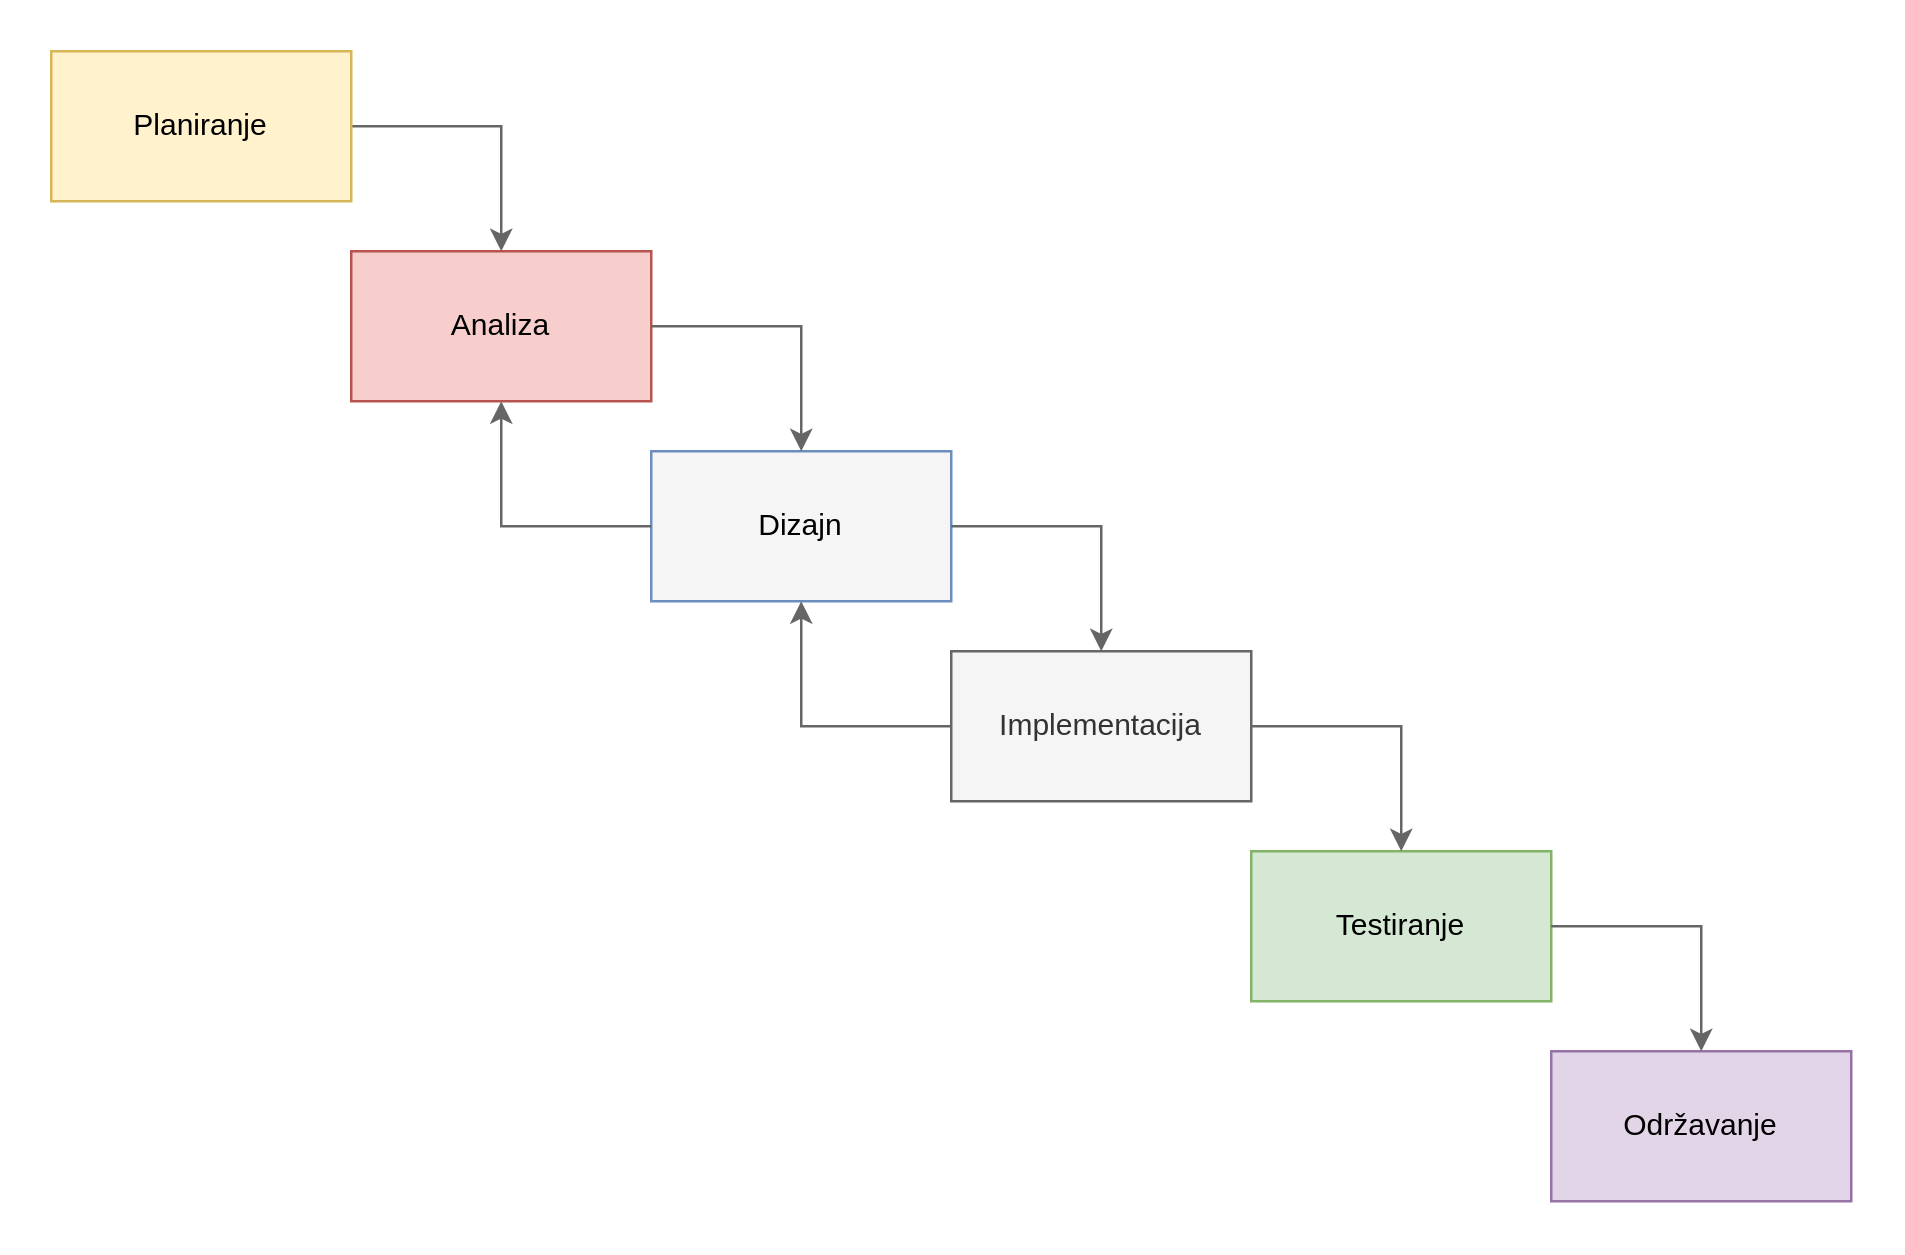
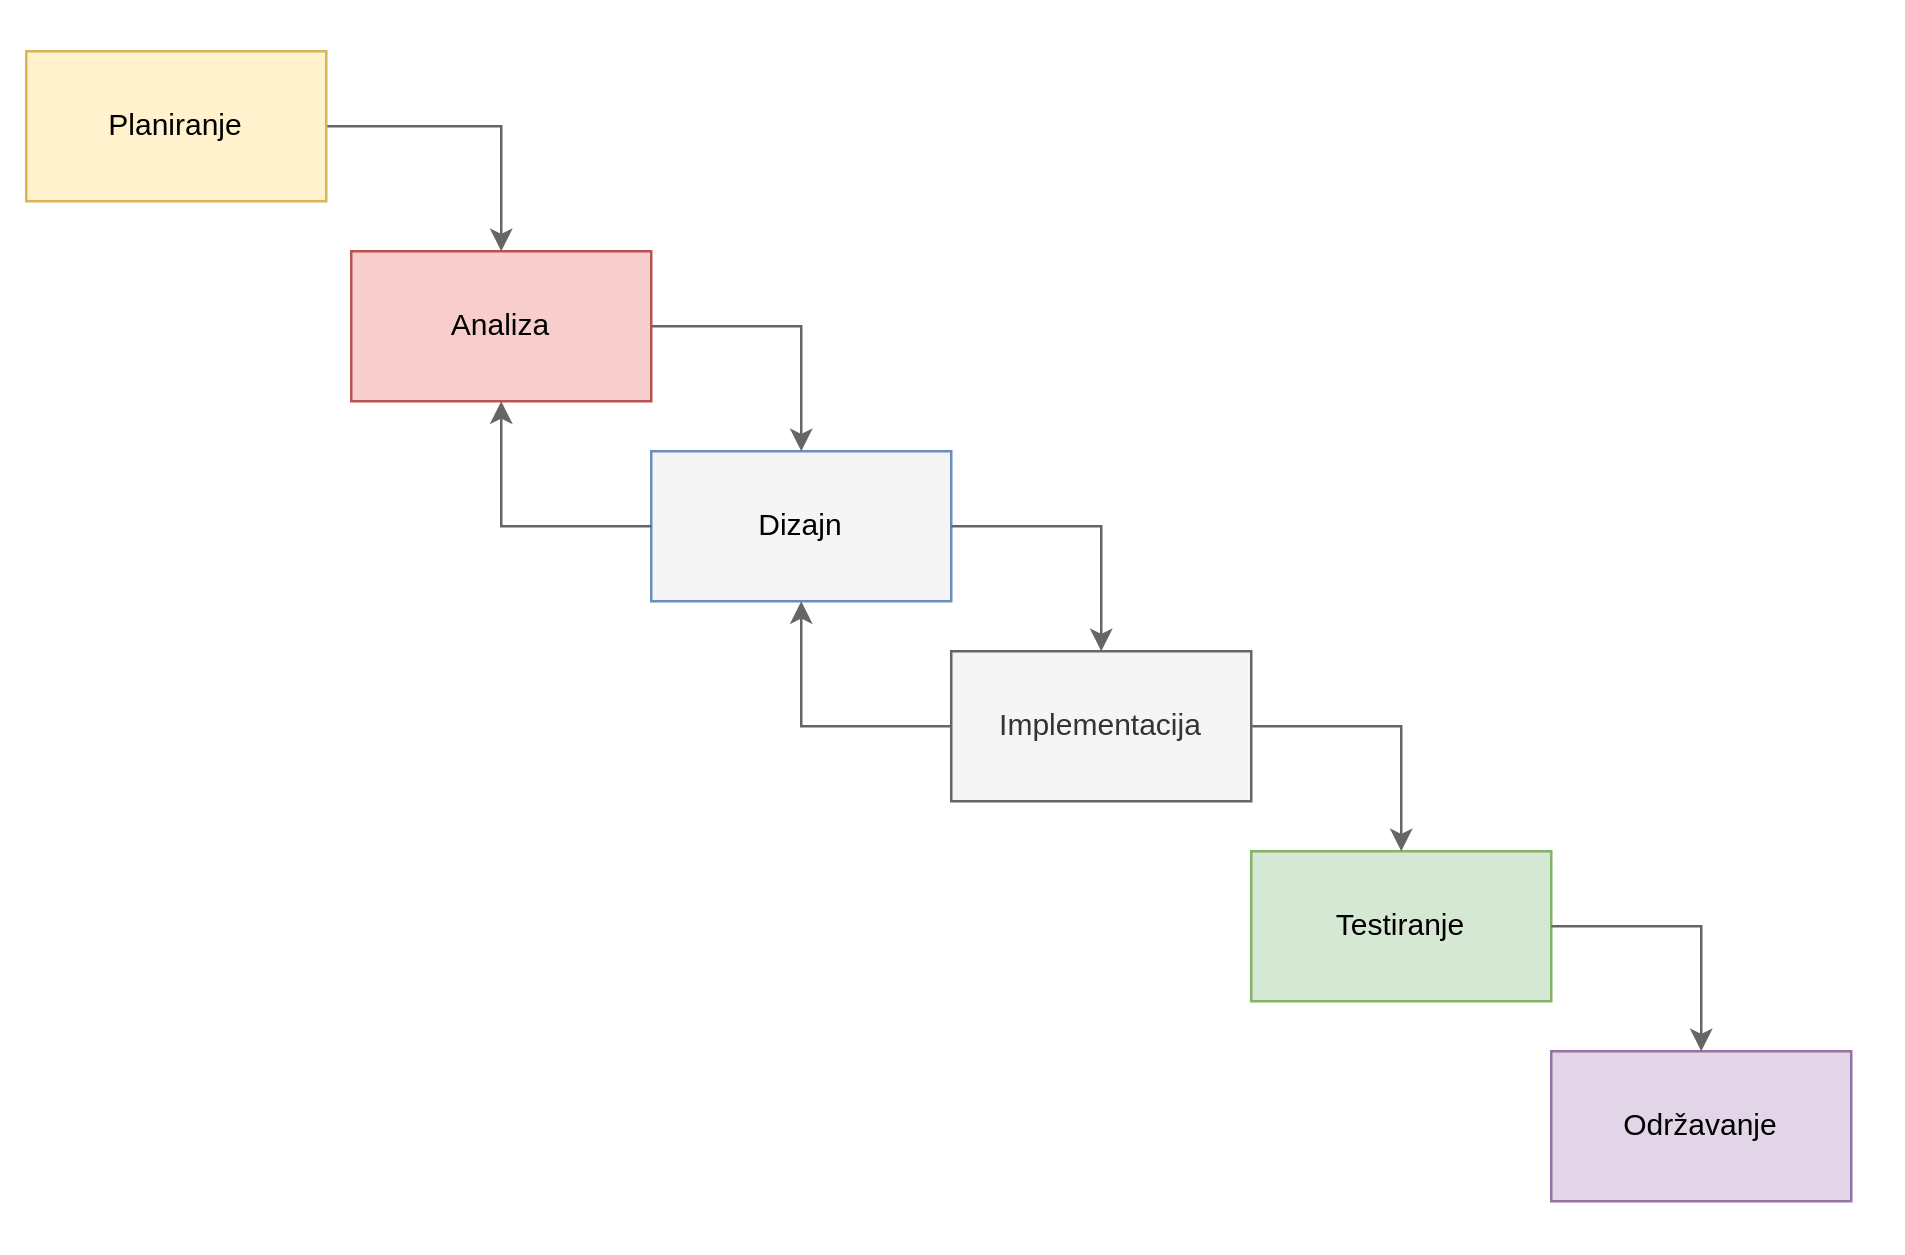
(201, 126) -> (176, 126)
